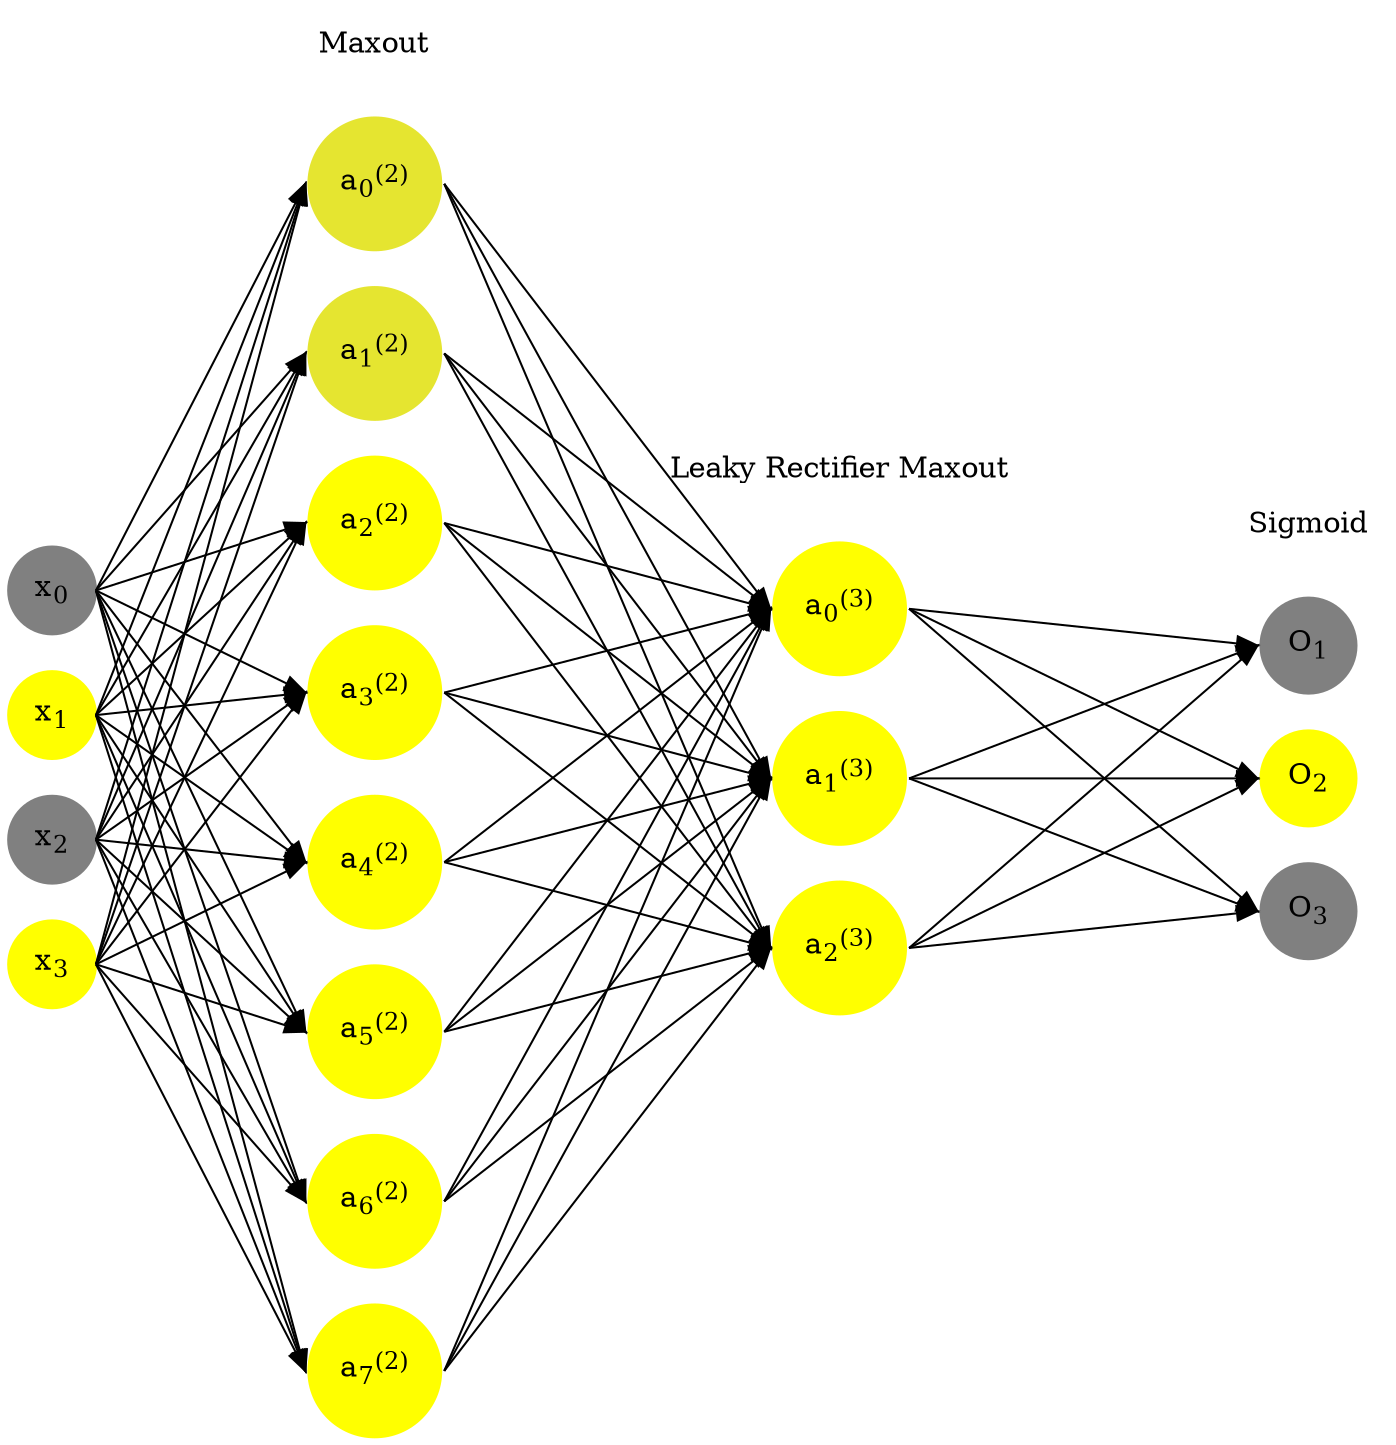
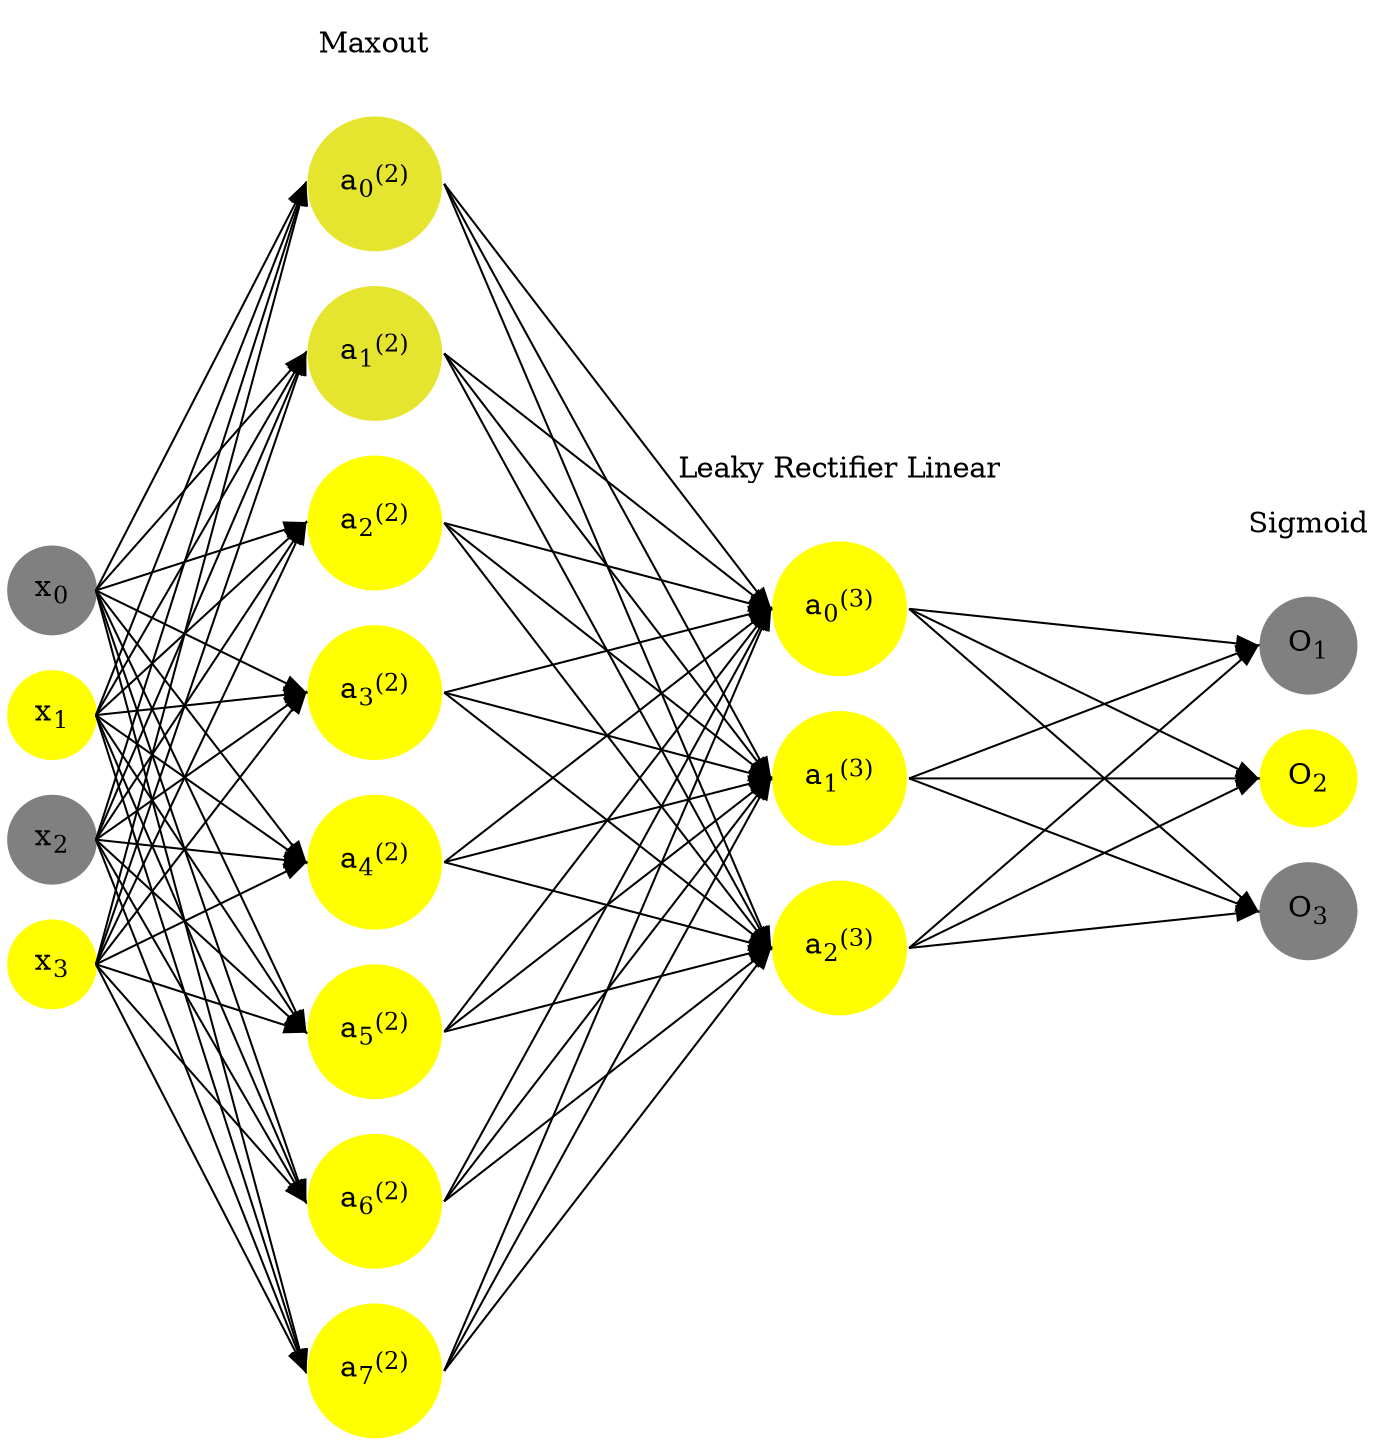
(840, 470) -> (840, 470)
